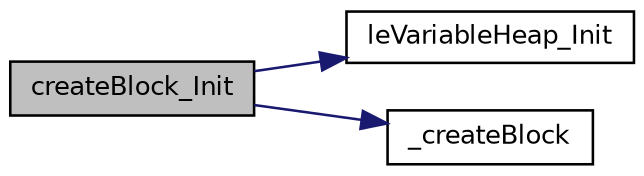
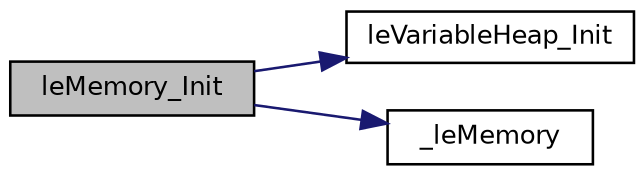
(132, 89) -> (132, 89)
(490, 137) -> (490, 137)
